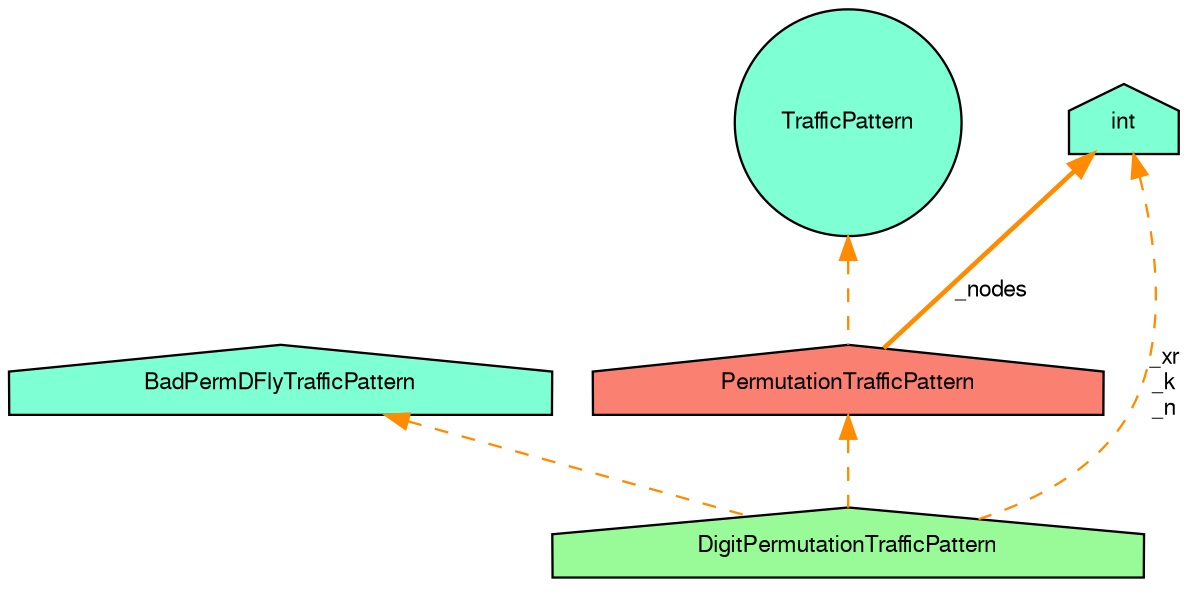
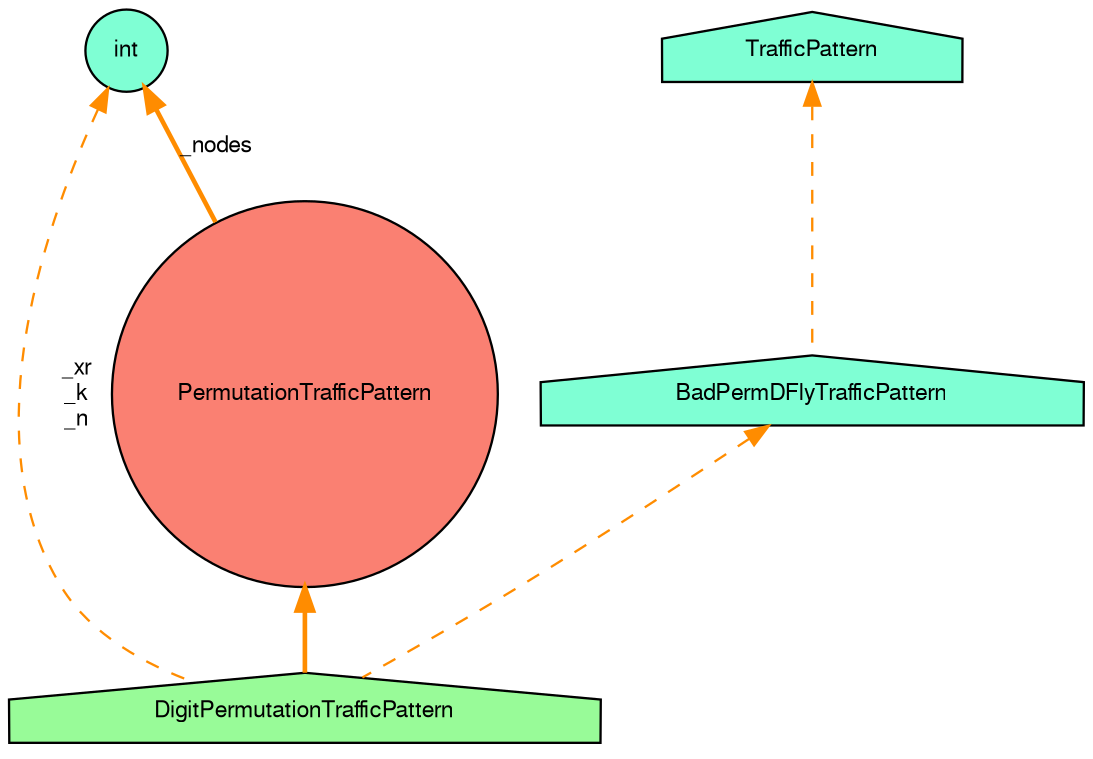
(848, 123) -> (812, 51)
(1124, 123) -> (127, 51)
(848, 303) -> (812, 231)
(848, 384) -> (305, 394)
(848, 473) -> (305, 642)
